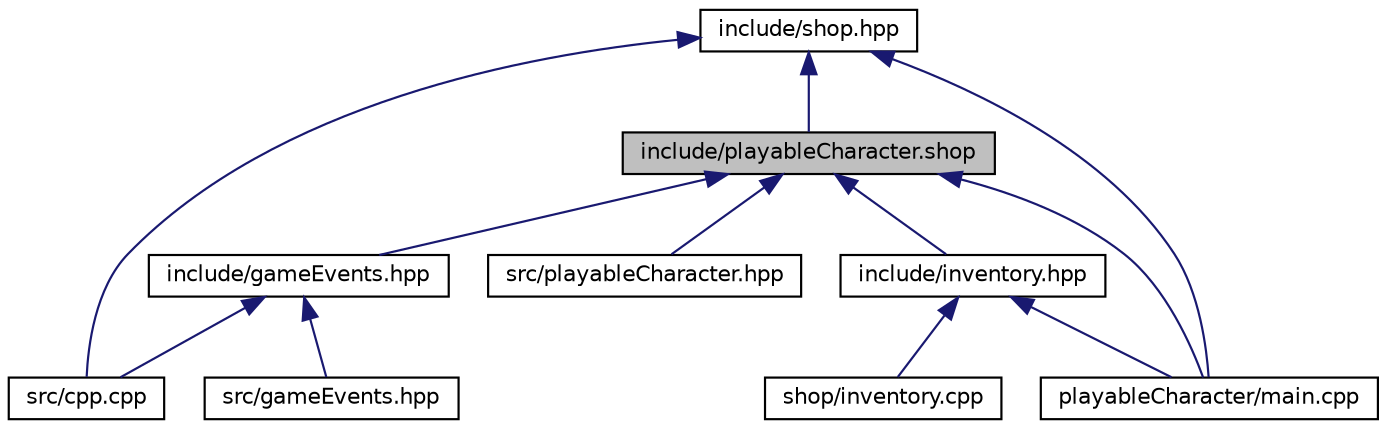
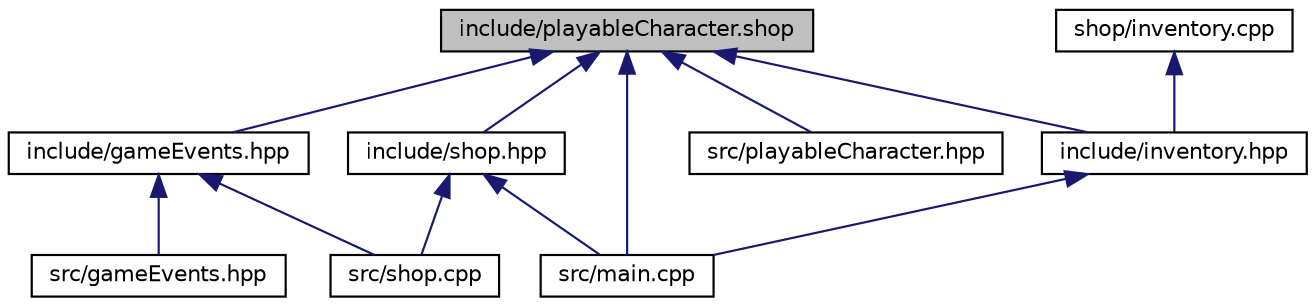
(809, 103) -> (533, 98)
(921, 346) -> (1174, 103)
(86, 398) -> (415, 276)
(1209, 398) -> (627, 276)
